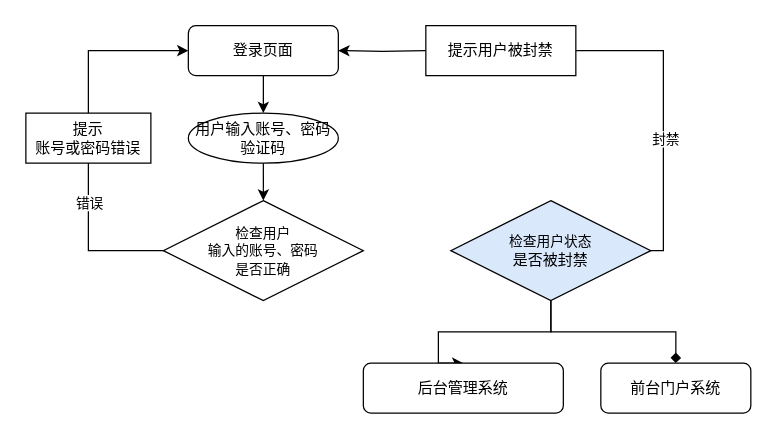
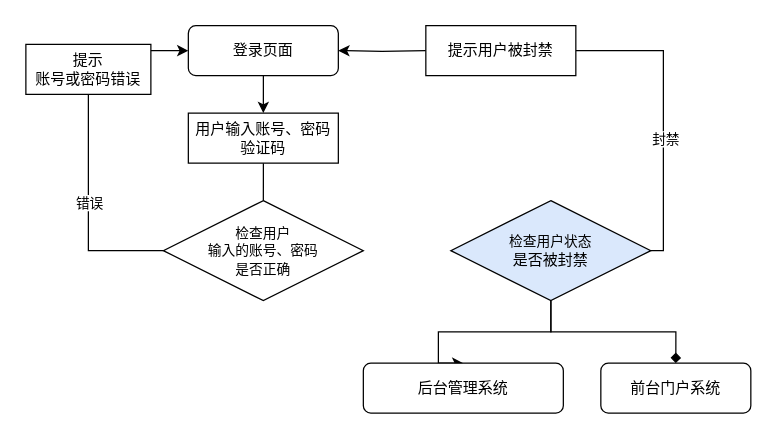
(88, 138) -> (88, 69)
(263, 138) -> (263, 138)
(263, 191) -> (263, 194)
